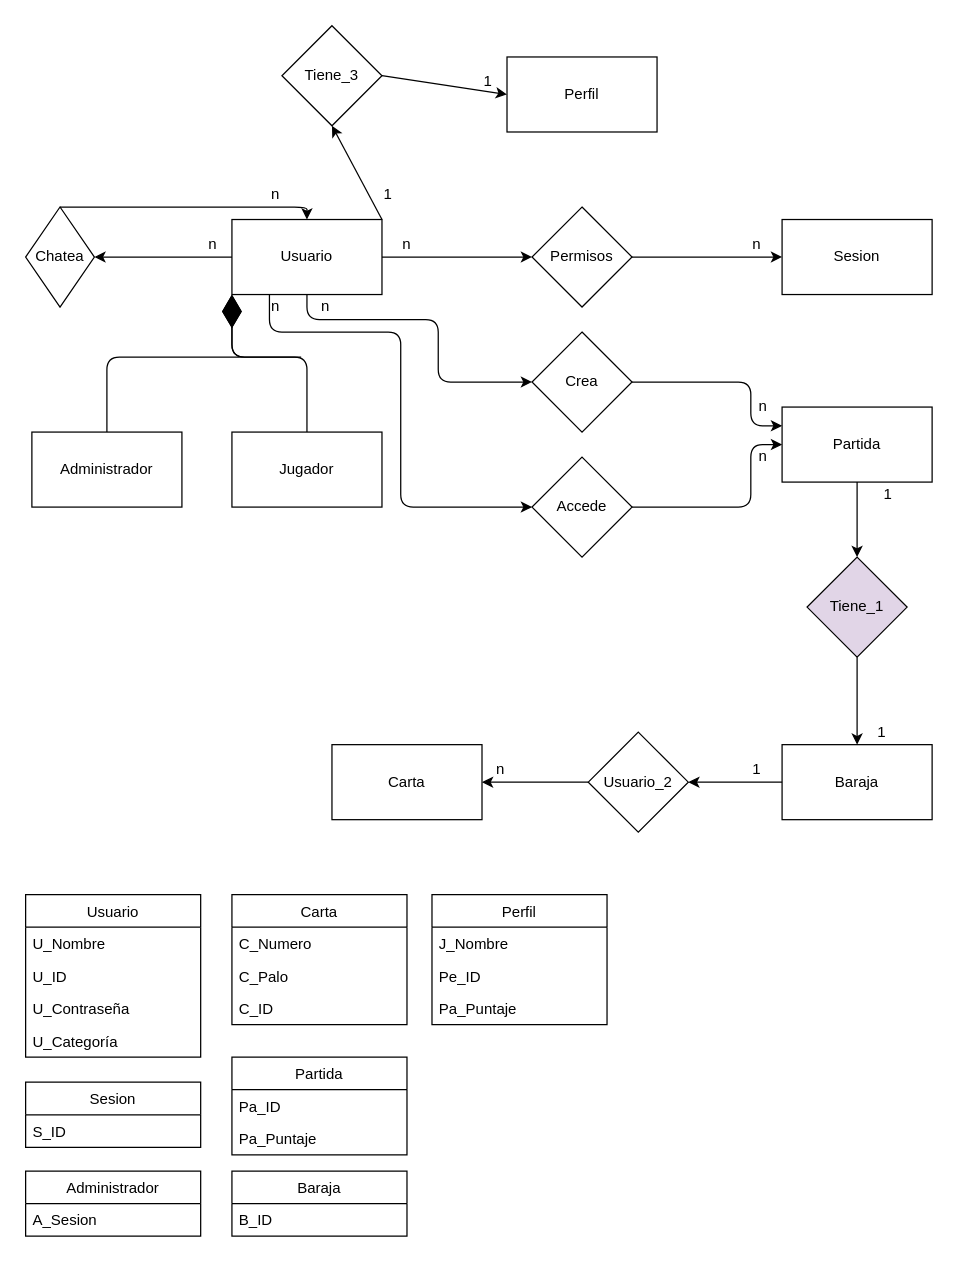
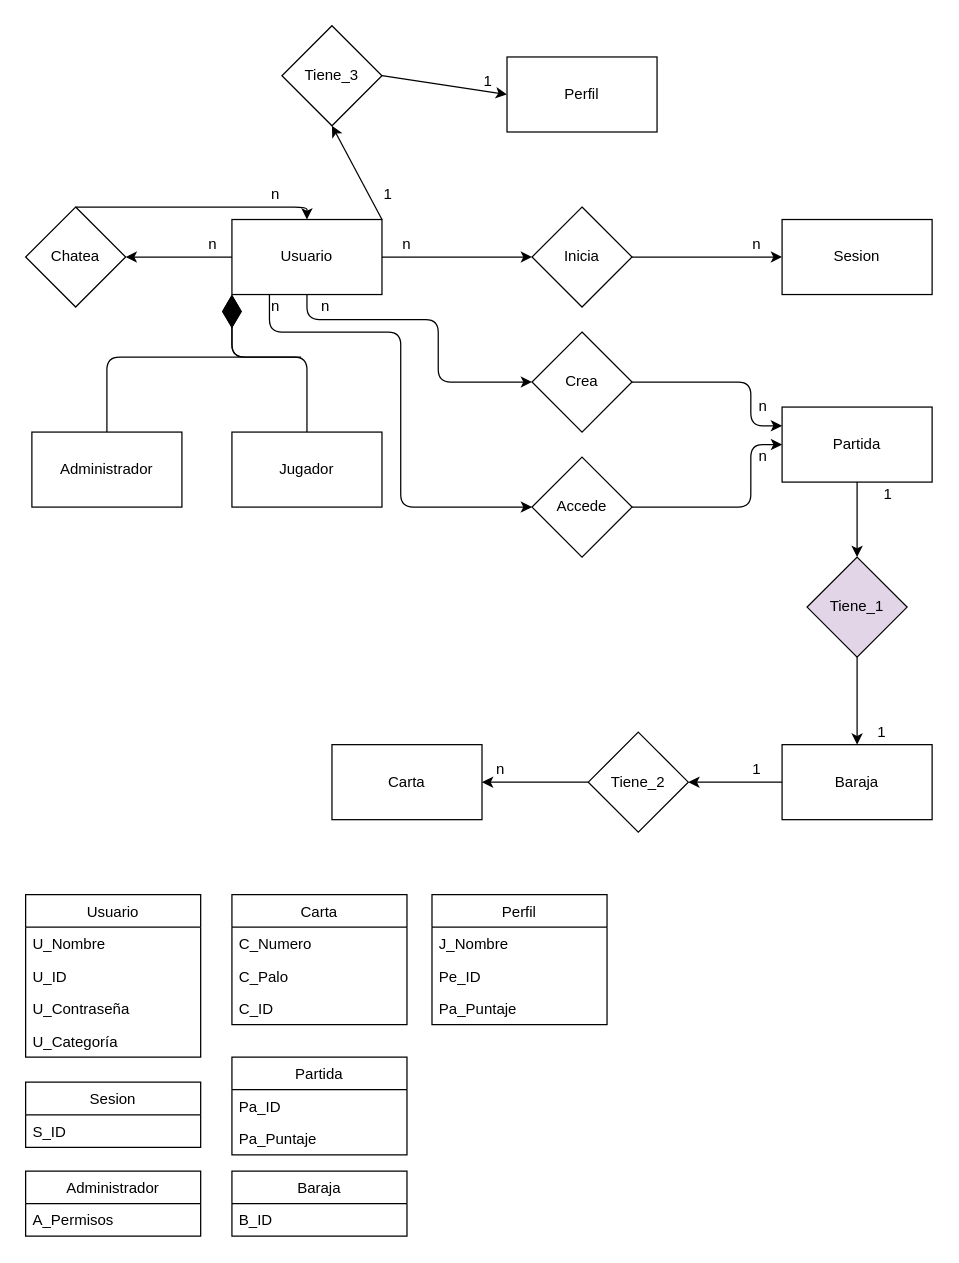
(60, 257) -> (76, 257)
(582, 257) -> (582, 257)
(638, 782) -> (638, 782)
(64, 1220) -> (73, 1220)
